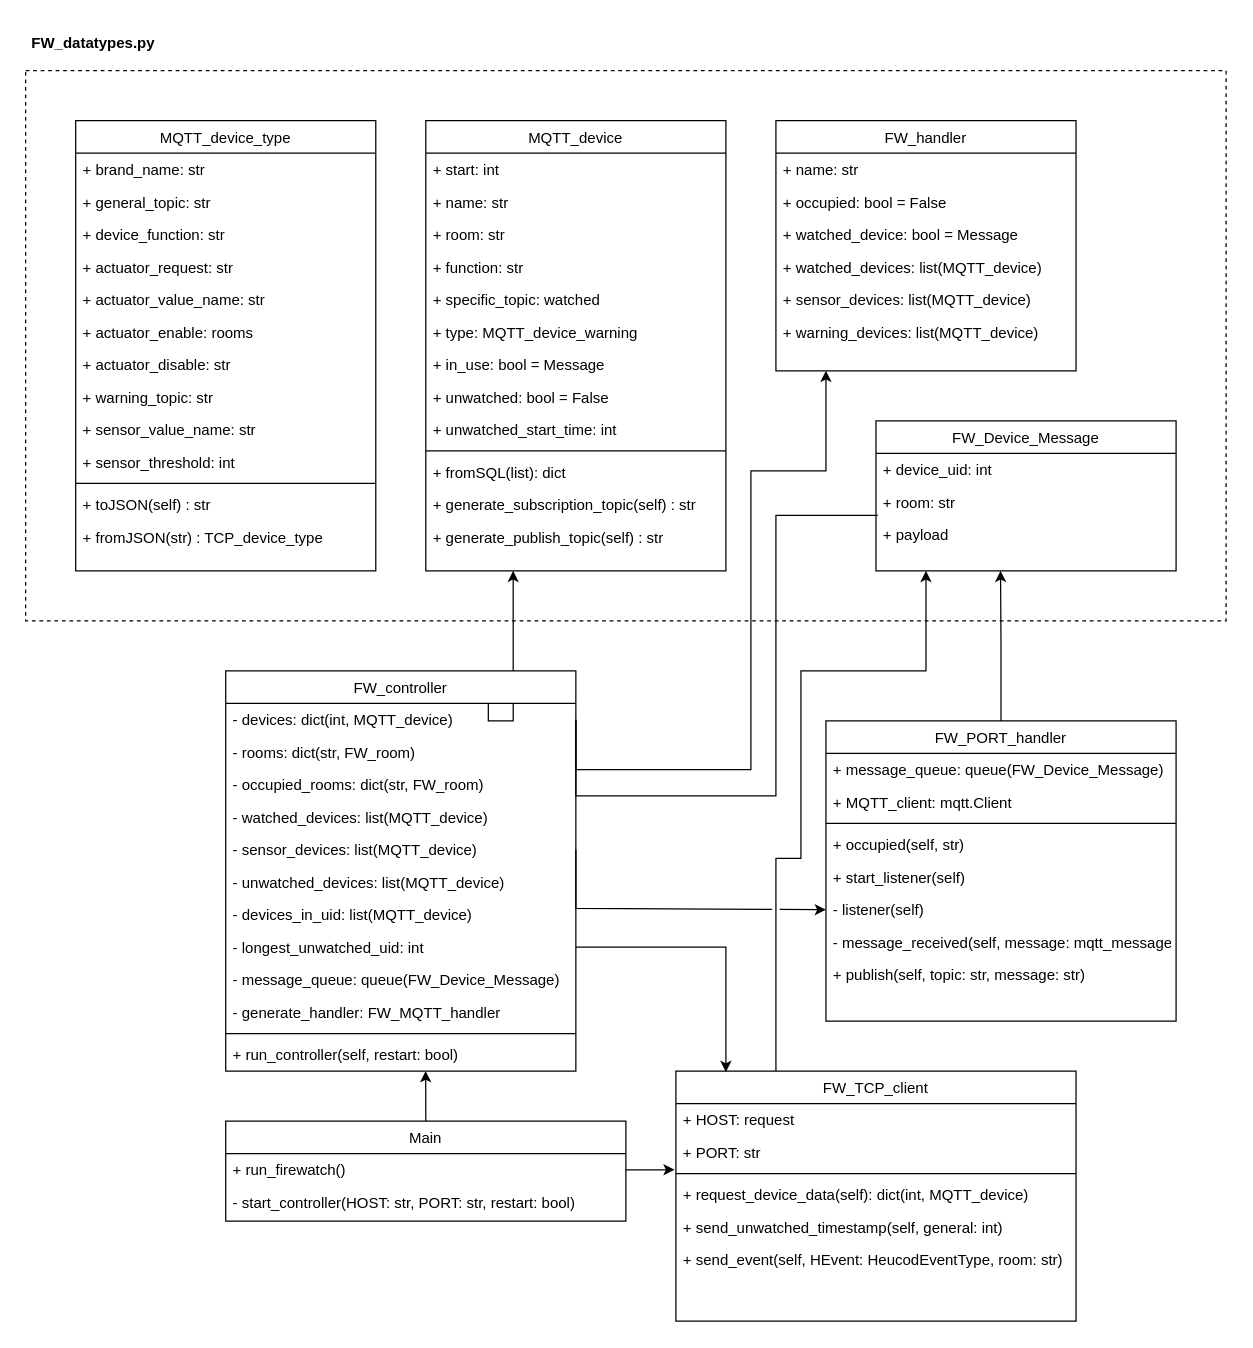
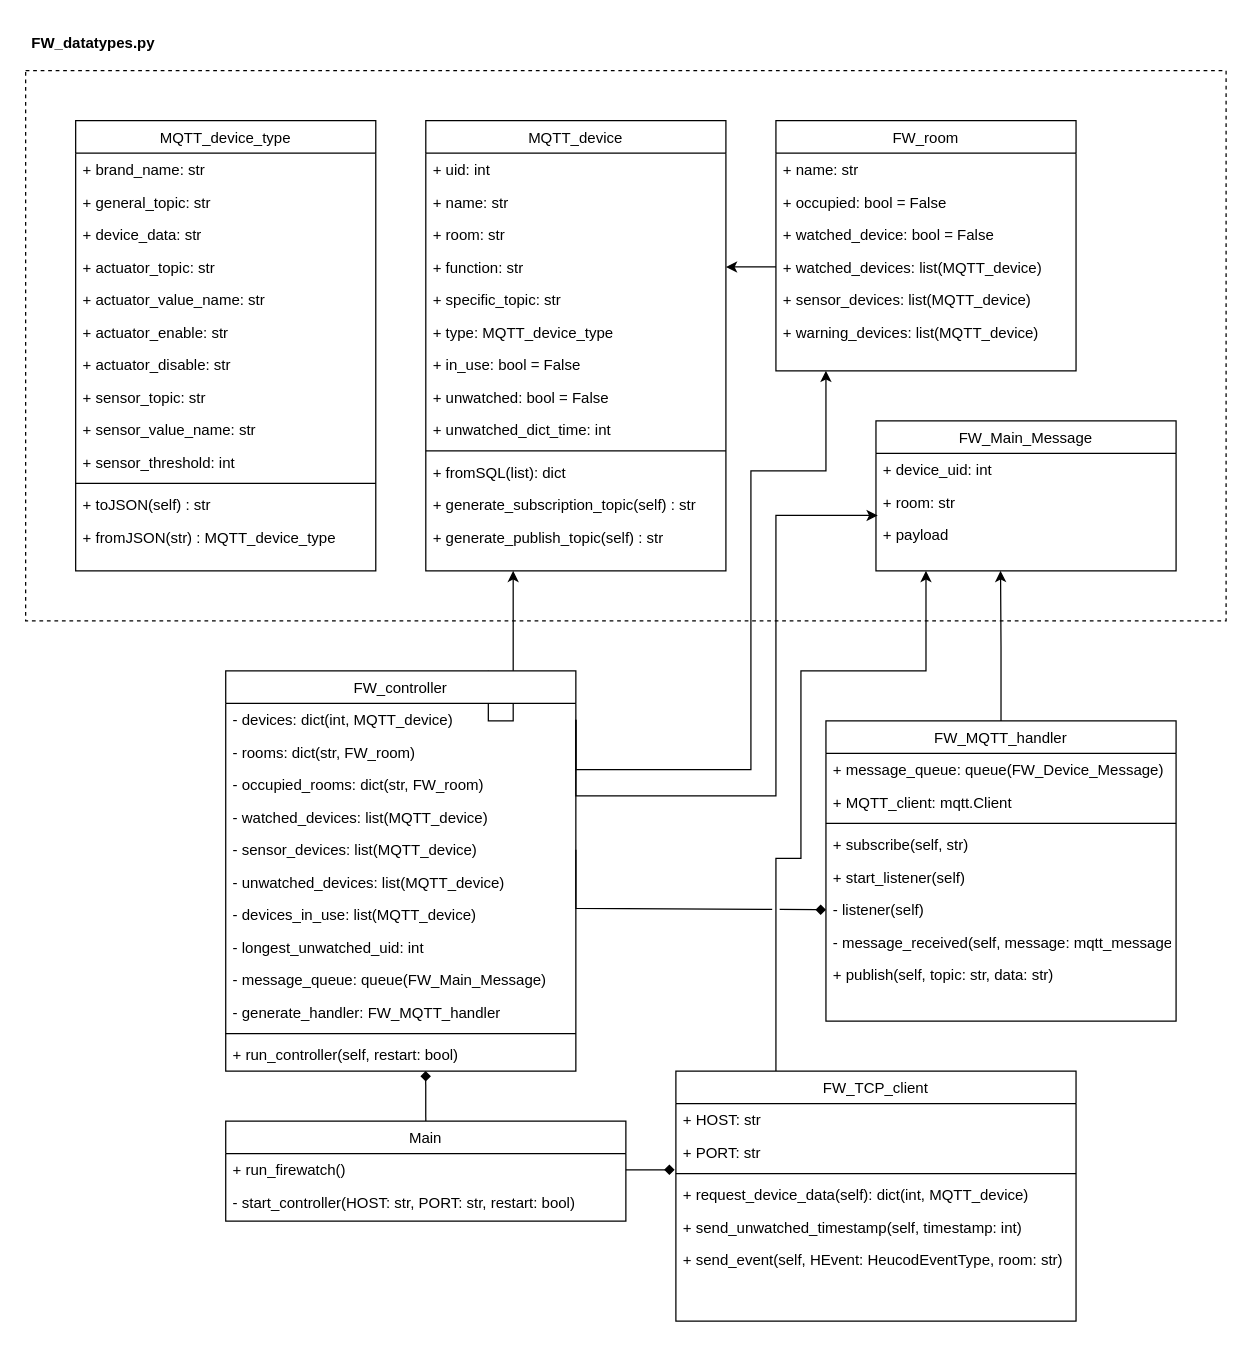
(925, 138) -> (925, 138)
(475, 170) -> (465, 170)
(165, 235) -> (150, 235)
(903, 235) -> (893, 235)
none -> (754, 267)
(173, 268) -> (163, 268)
(526, 300) -> (509, 300)
(176, 333) -> (167, 333)
(536, 333) -> (526, 333)
(520, 365) -> (509, 365)
(157, 398) -> (155, 398)
(536, 430) -> (530, 430)
(1025, 438) -> (1025, 438)
(869, 515) -> (867, 515)
(211, 538) -> (216, 538)
(1000, 738) -> (1000, 738)
(911, 845) -> (915, 845)
(816, 909) -> (815, 909)
(362, 915) -> (364, 915)
(709, 947) -> none
(979, 975) -> (967, 975)
(397, 980) -> (389, 980)
(426, 1081) -> (426, 1081)
(740, 1120) -> (723, 1120)
(664, 1169) -> (664, 1169)
(858, 1228) -> (867, 1228)
